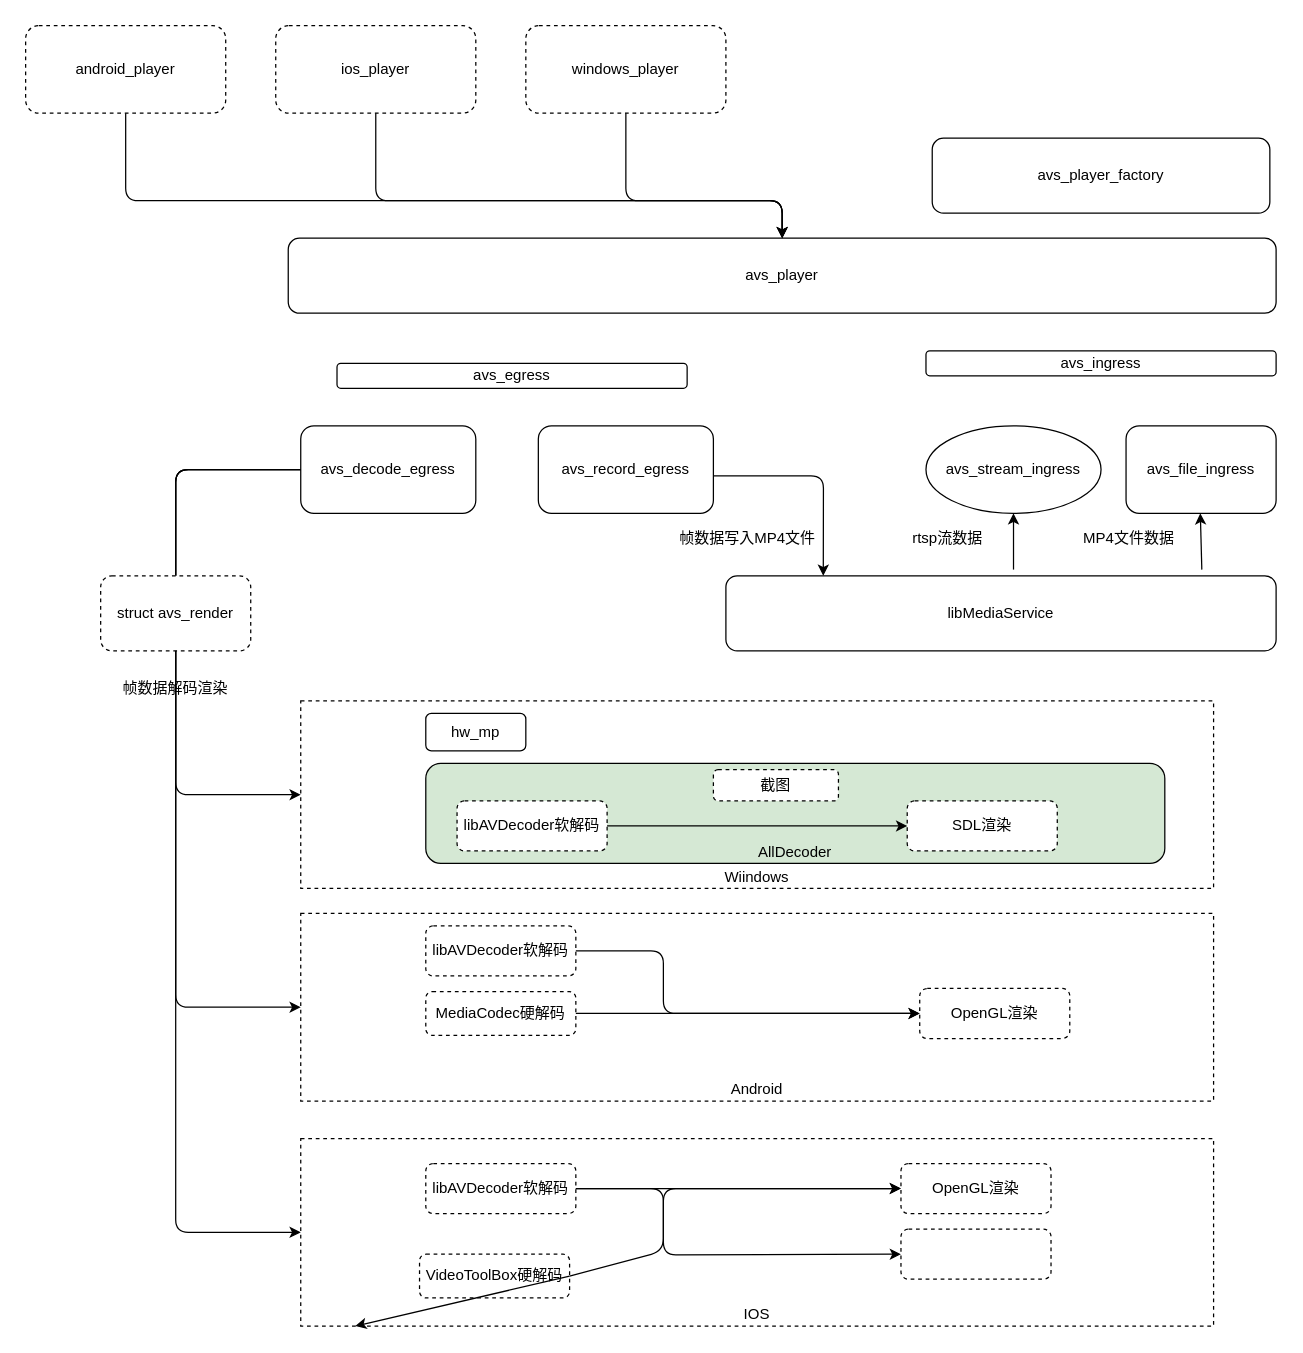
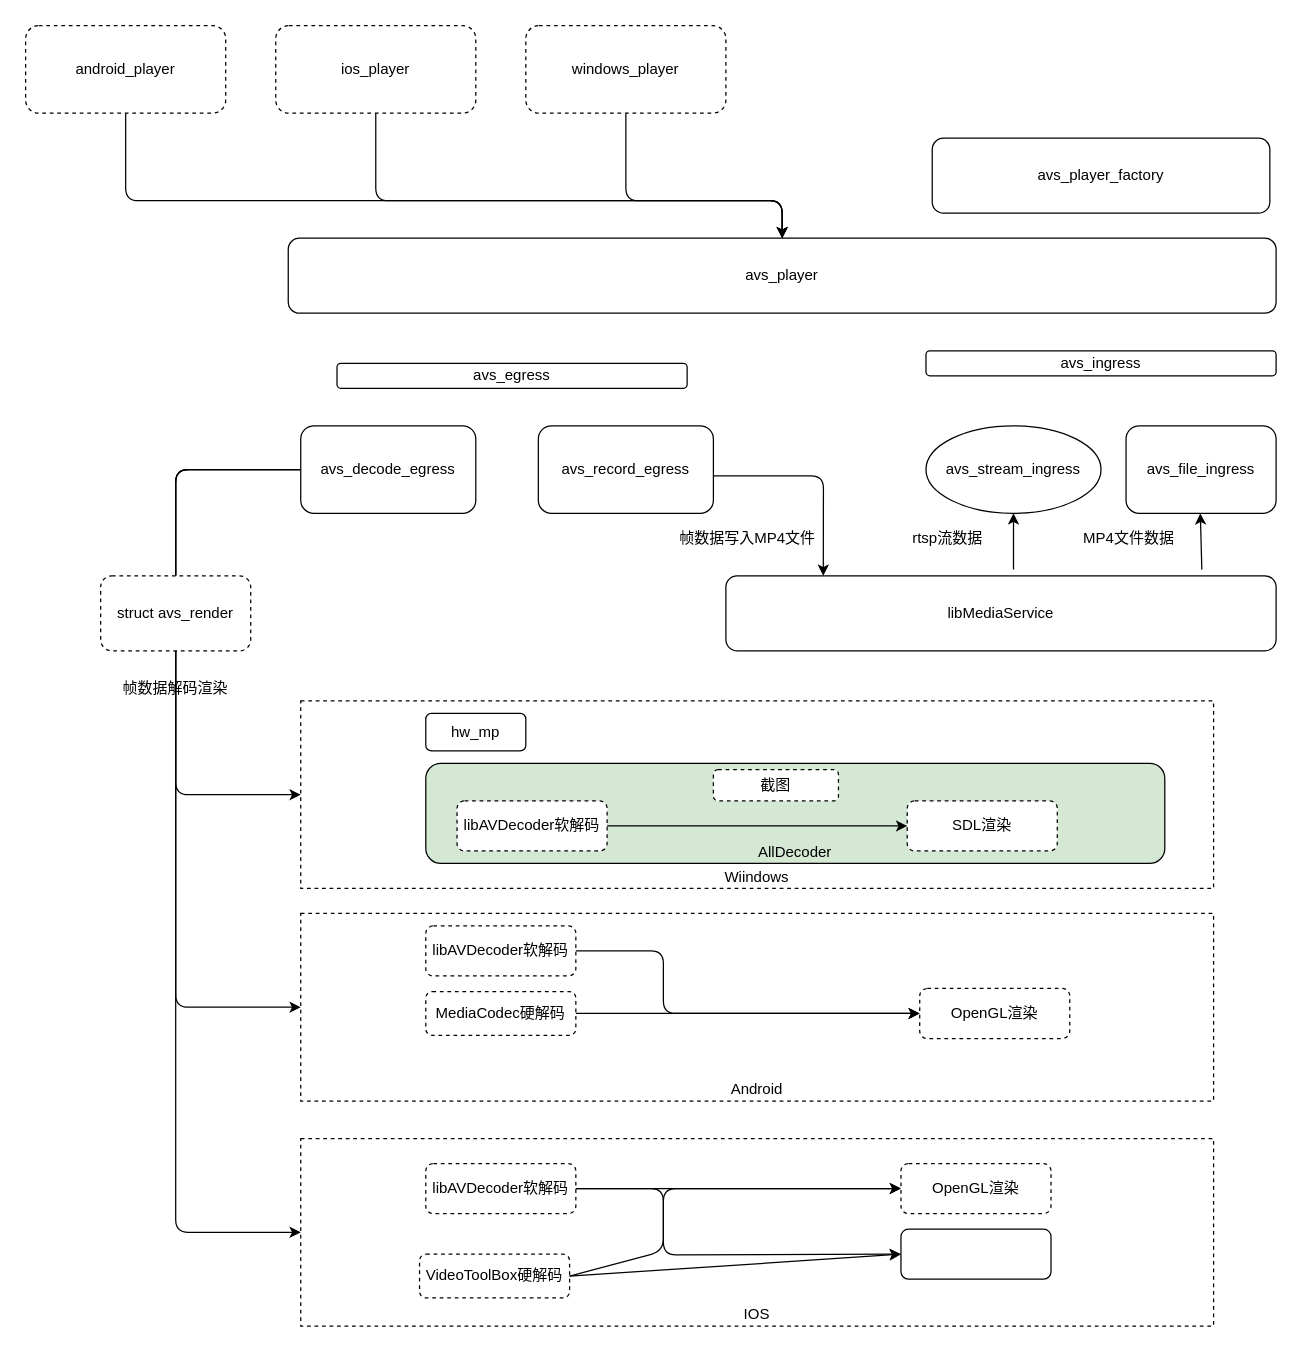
(976, 1254) -> (976, 1254)
(466, 1300) -> (725, 1265)
